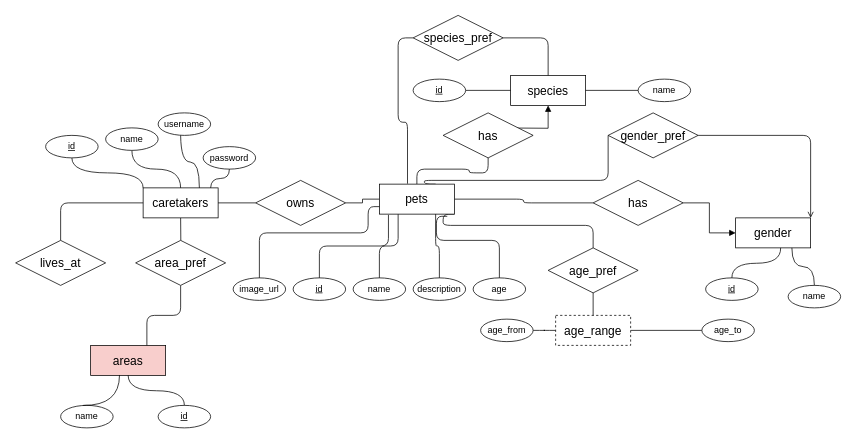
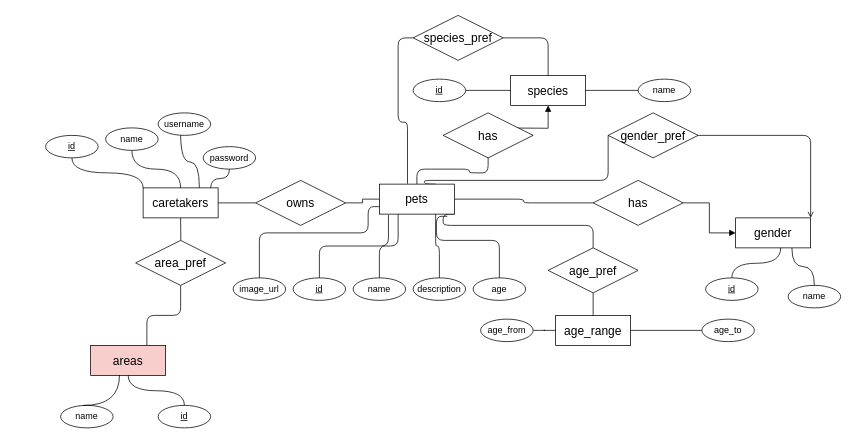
(85, 203) -> none
(60, 263) -> none
(593, 330) -> (593, 330)
